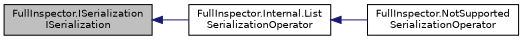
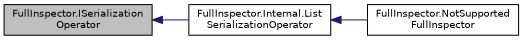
(78, 20) -> (78, 20)
(443, 20) -> (443, 20)
